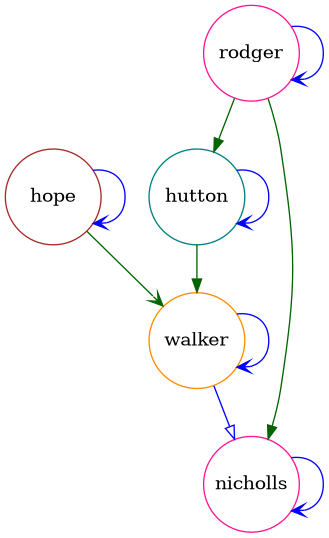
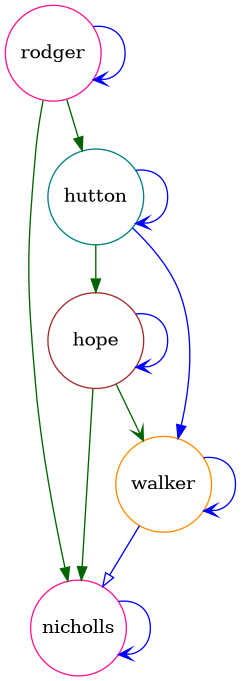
none -> (96, 262)
(197, 262) -> (186, 319)
none -> (88, 478)
